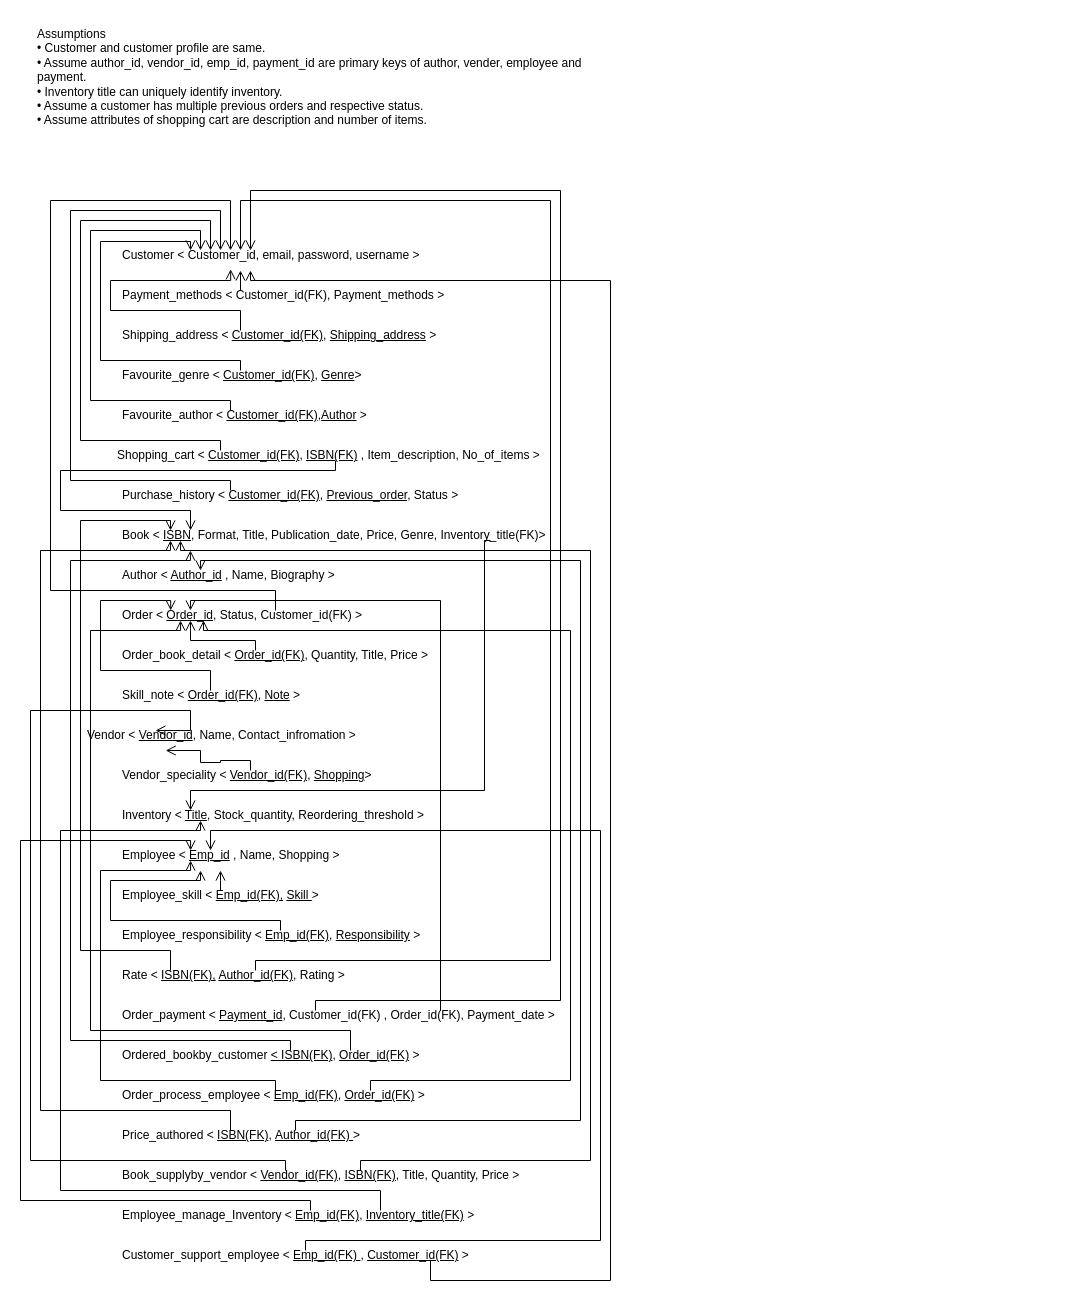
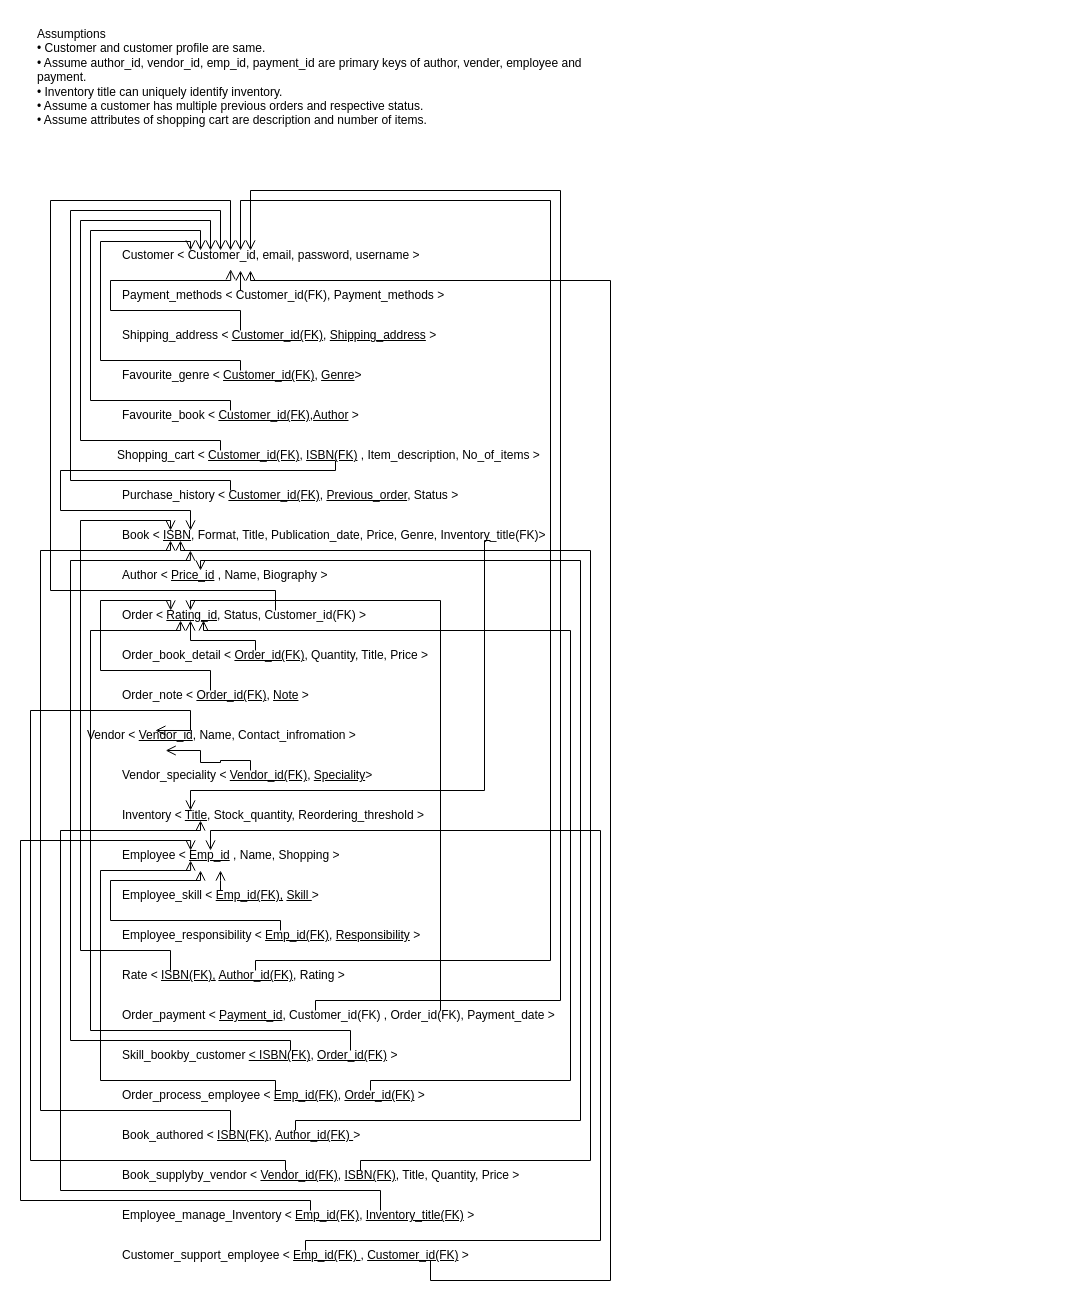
(258, 416) -> (251, 416)
(235, 576) -> (230, 576)
(253, 616) -> (255, 616)
(221, 696) -> (226, 696)
(258, 776) -> (261, 776)
(281, 1056) -> (270, 1056)
(254, 1136) -> (252, 1136)
